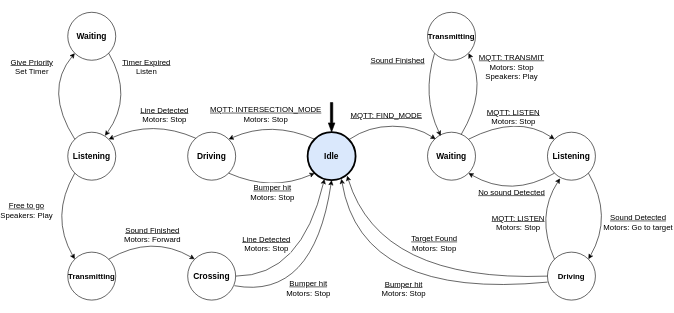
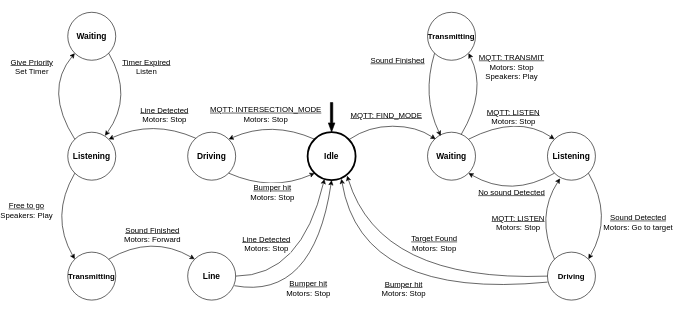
(332, 156) -> (332, 156)
(212, 276) -> (212, 276)
